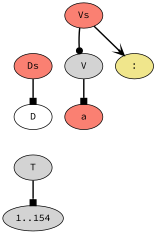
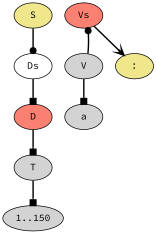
none -> (33, 15)
(79, 38) -> (89, 44)
(33, 66) -> (33, 66)
(33, 117) -> (33, 117)
(84, 117) -> (84, 117)
none -> (33, 139)
(33, 218) -> (33, 218)
